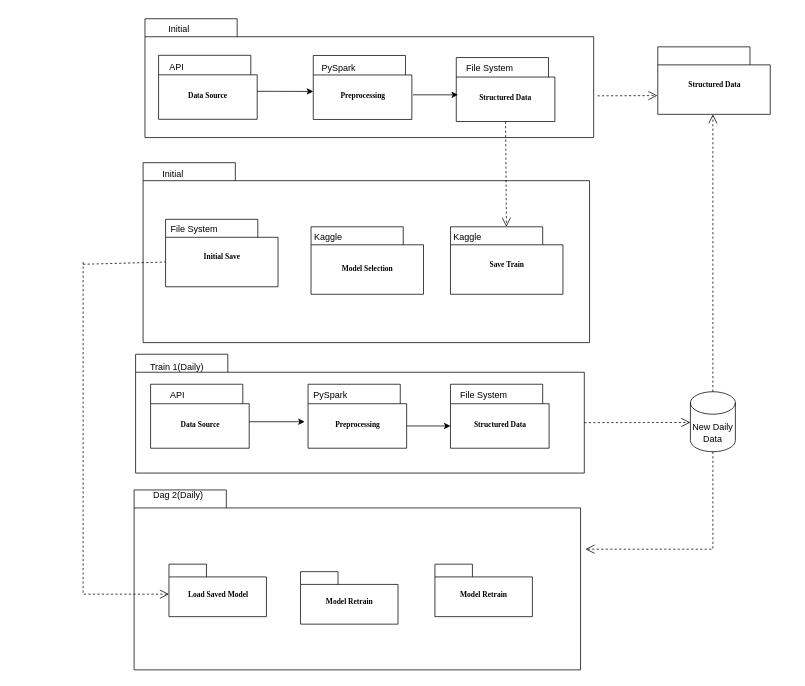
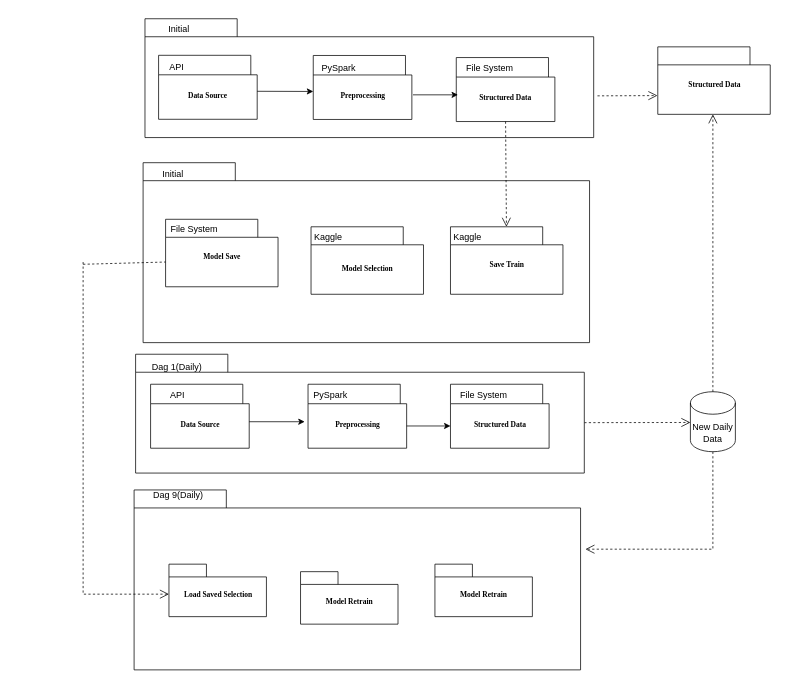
(222, 257) -> (222, 257)
(178, 368) -> (178, 368)
(178, 495) -> (178, 495)
(218, 594) -> (218, 594)
